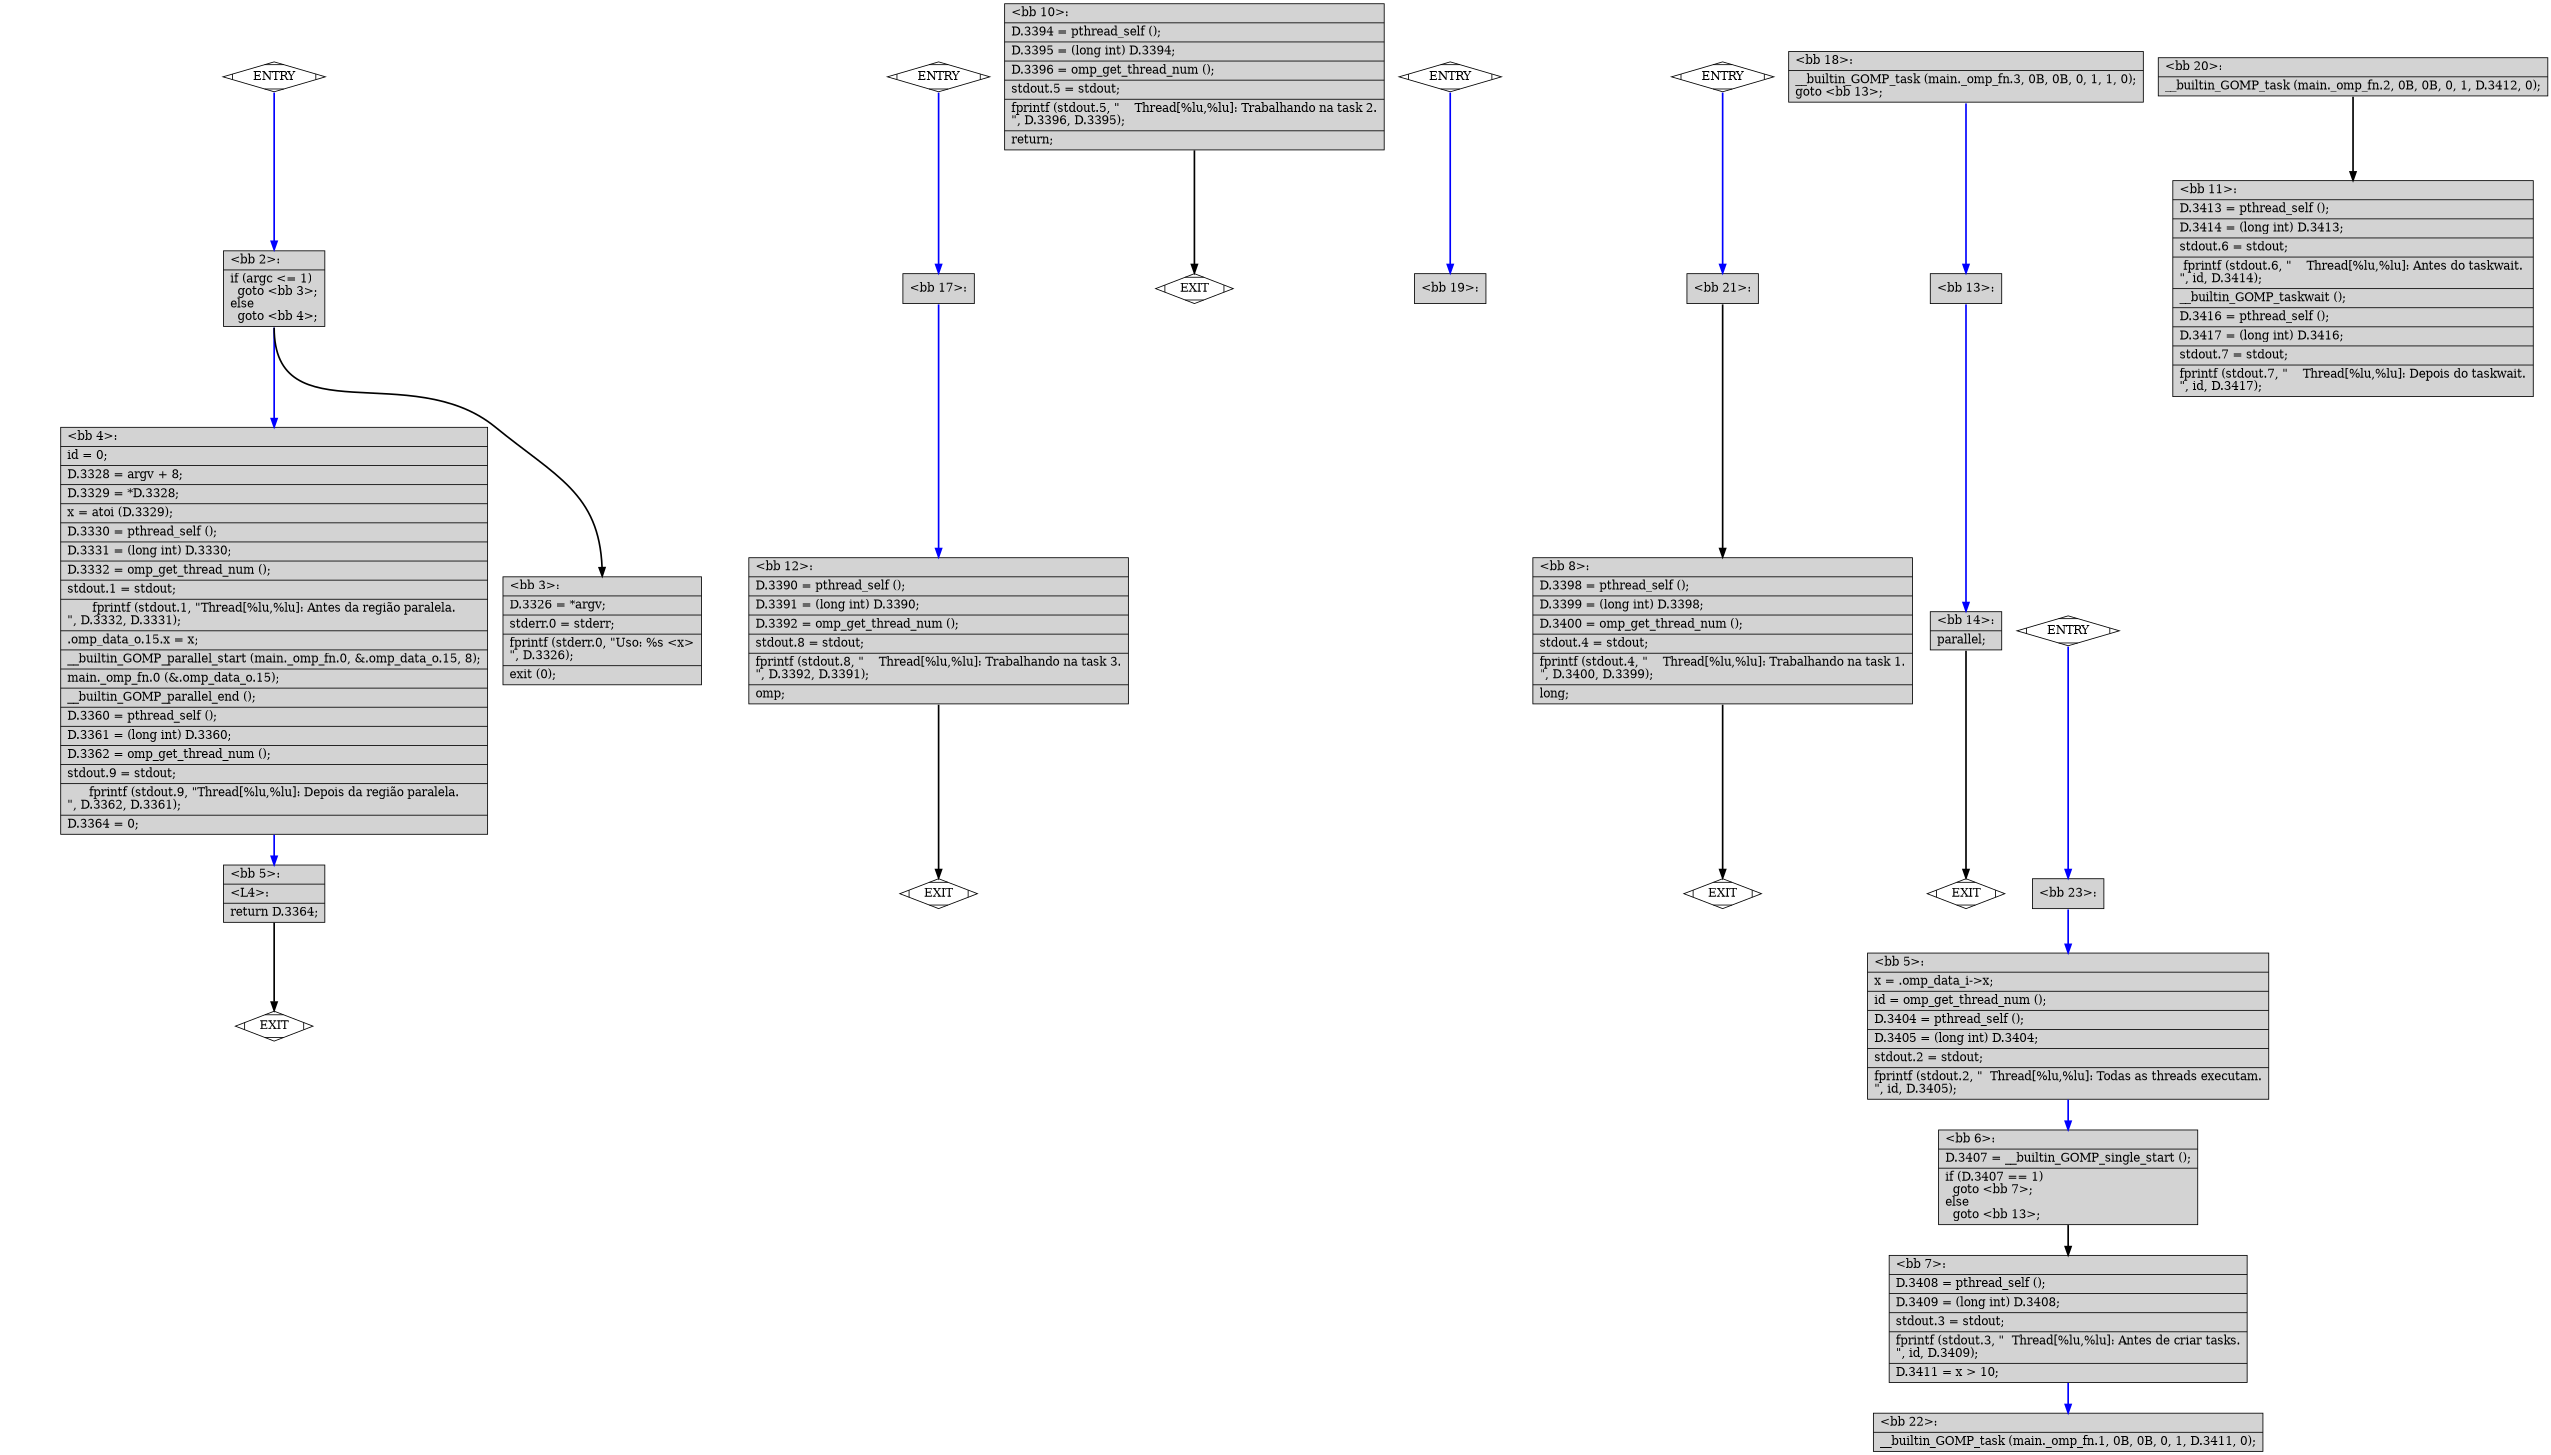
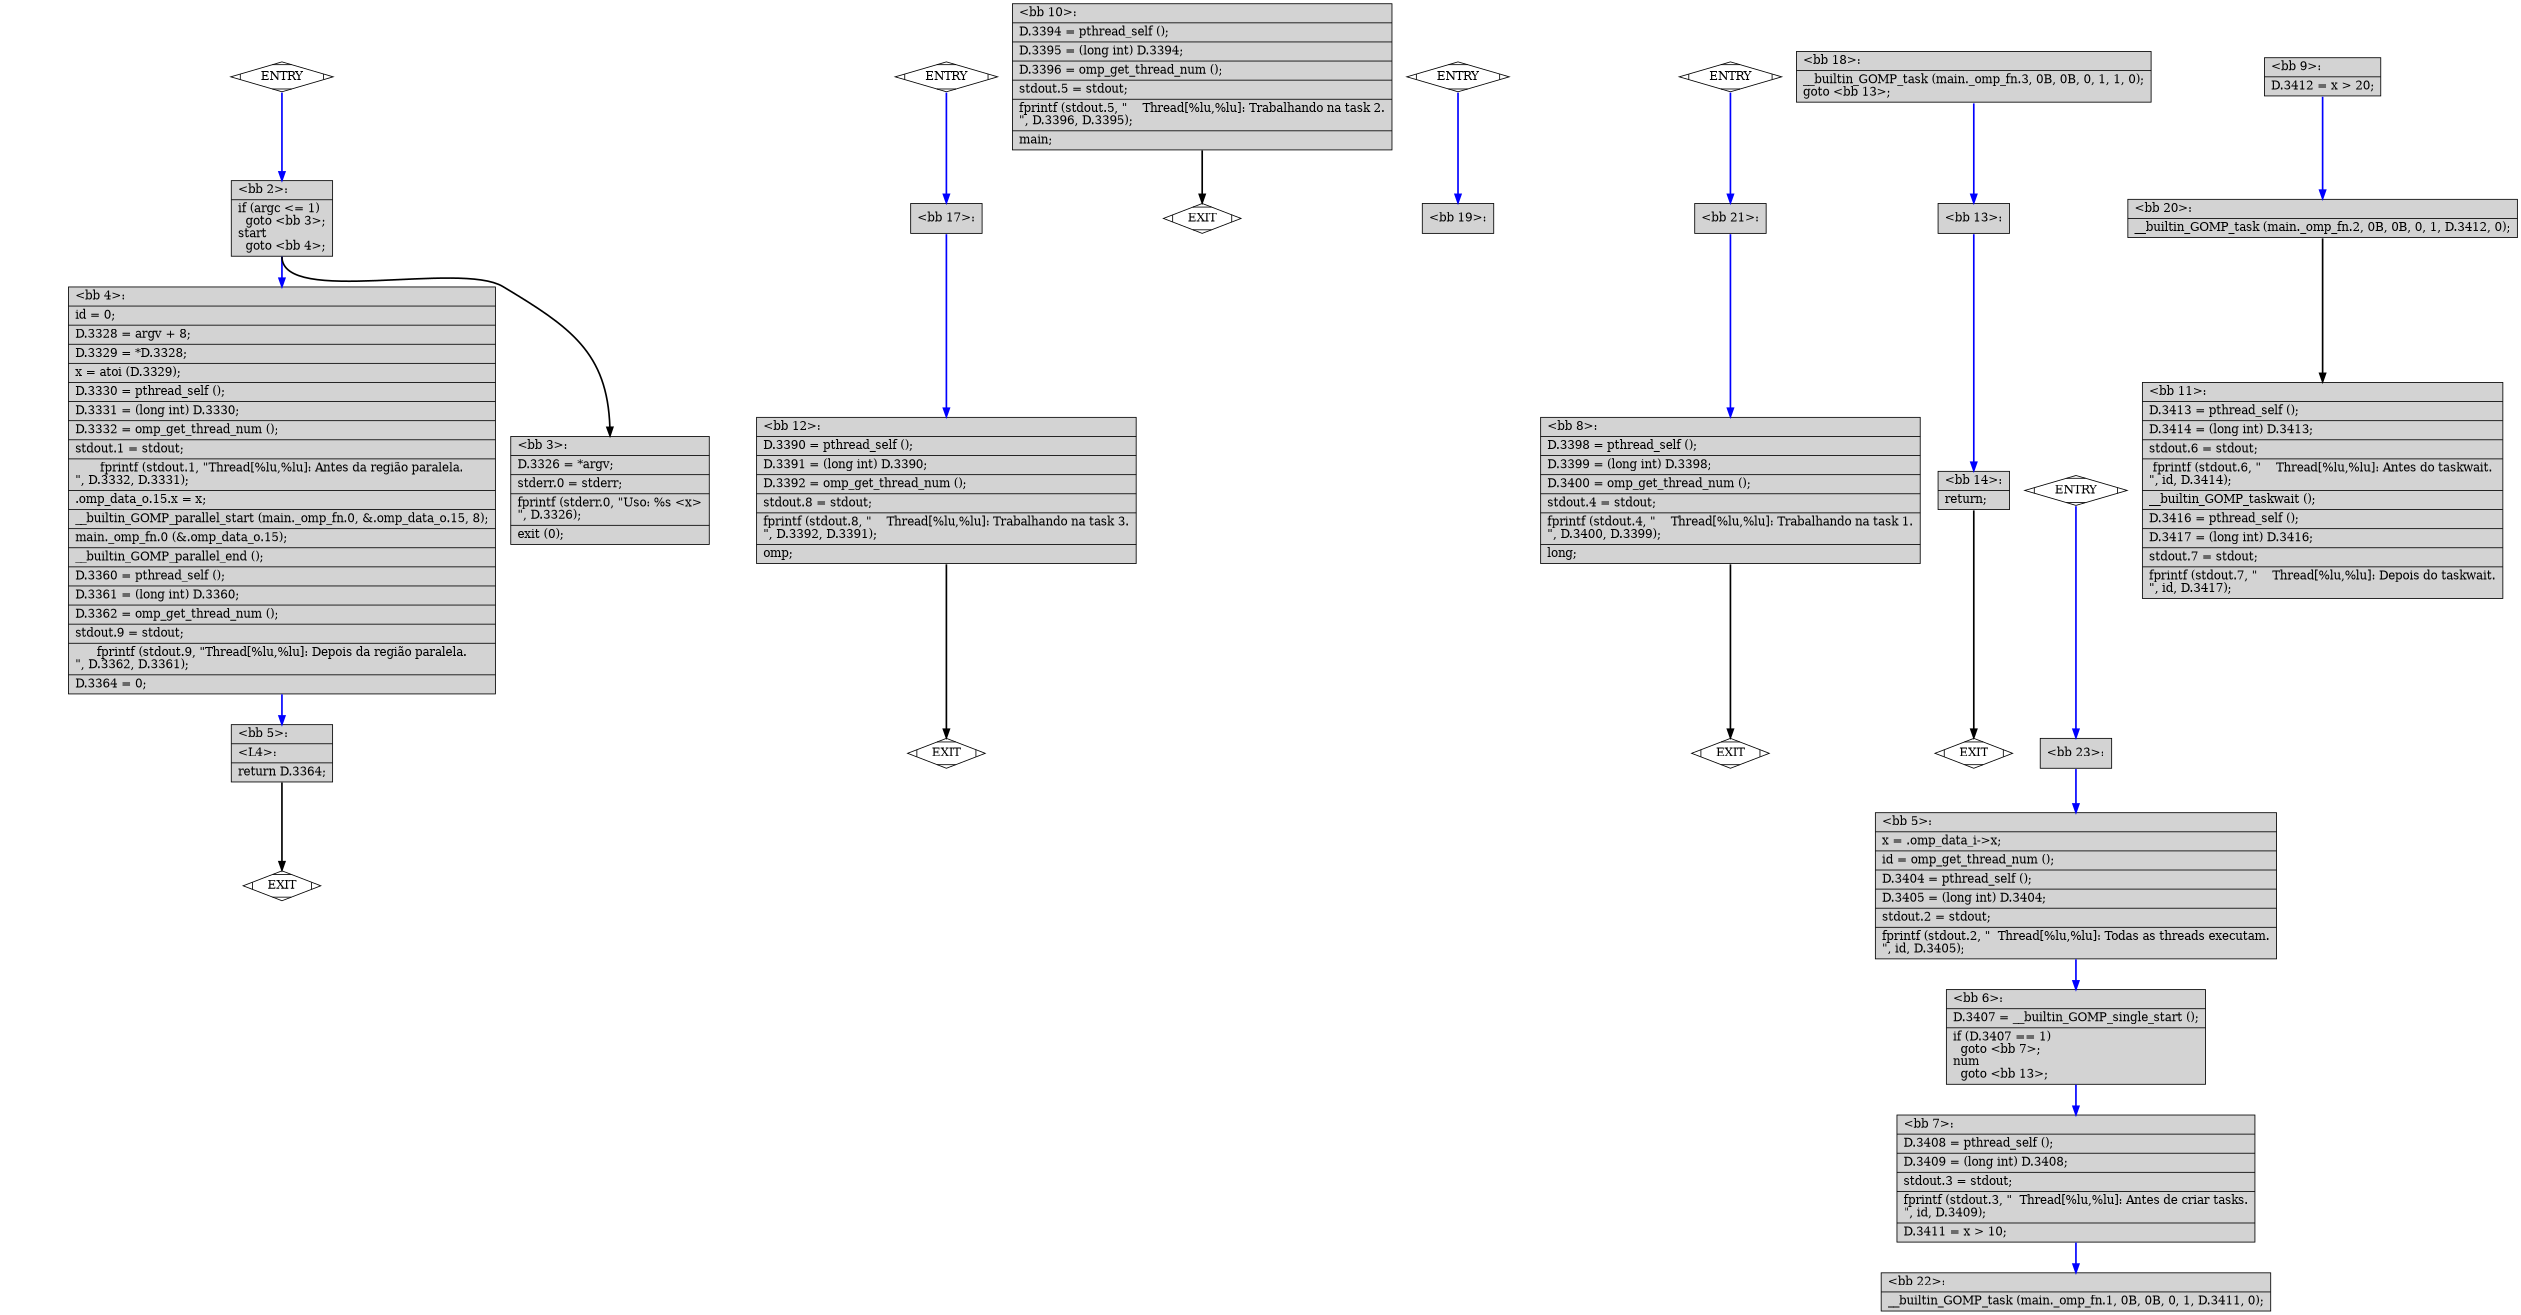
none -> (2323, 77)
(1032, 140) -> (1036, 140)
(242, 304) -> (252, 234)
(1723, 426) -> (1730, 321)
(1961, 640) -> (1966, 500)
(1957, 1202) -> (1966, 1062)
(2068, 1236) -> (2076, 1095)
